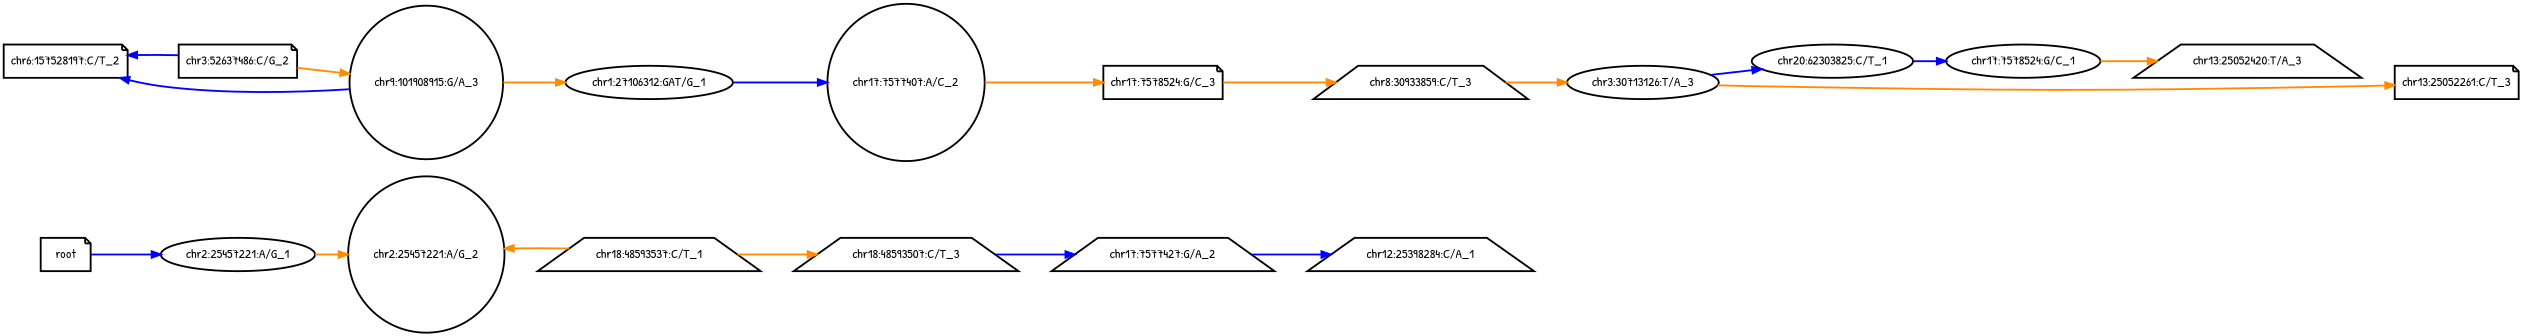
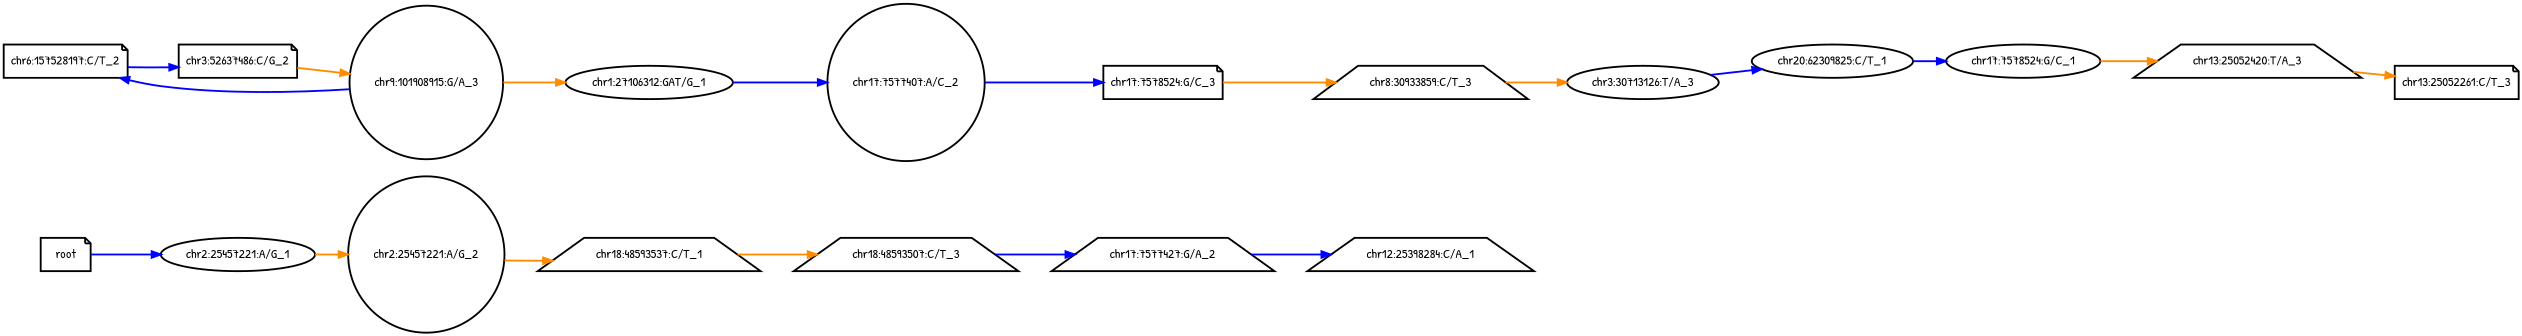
(158, 55) -> (149, 67)
(1832, 61) -> (1832, 61)
(1039, 82) -> (1039, 82)
(2051, 90) -> (2369, 74)
(542, 248) -> (524, 261)
